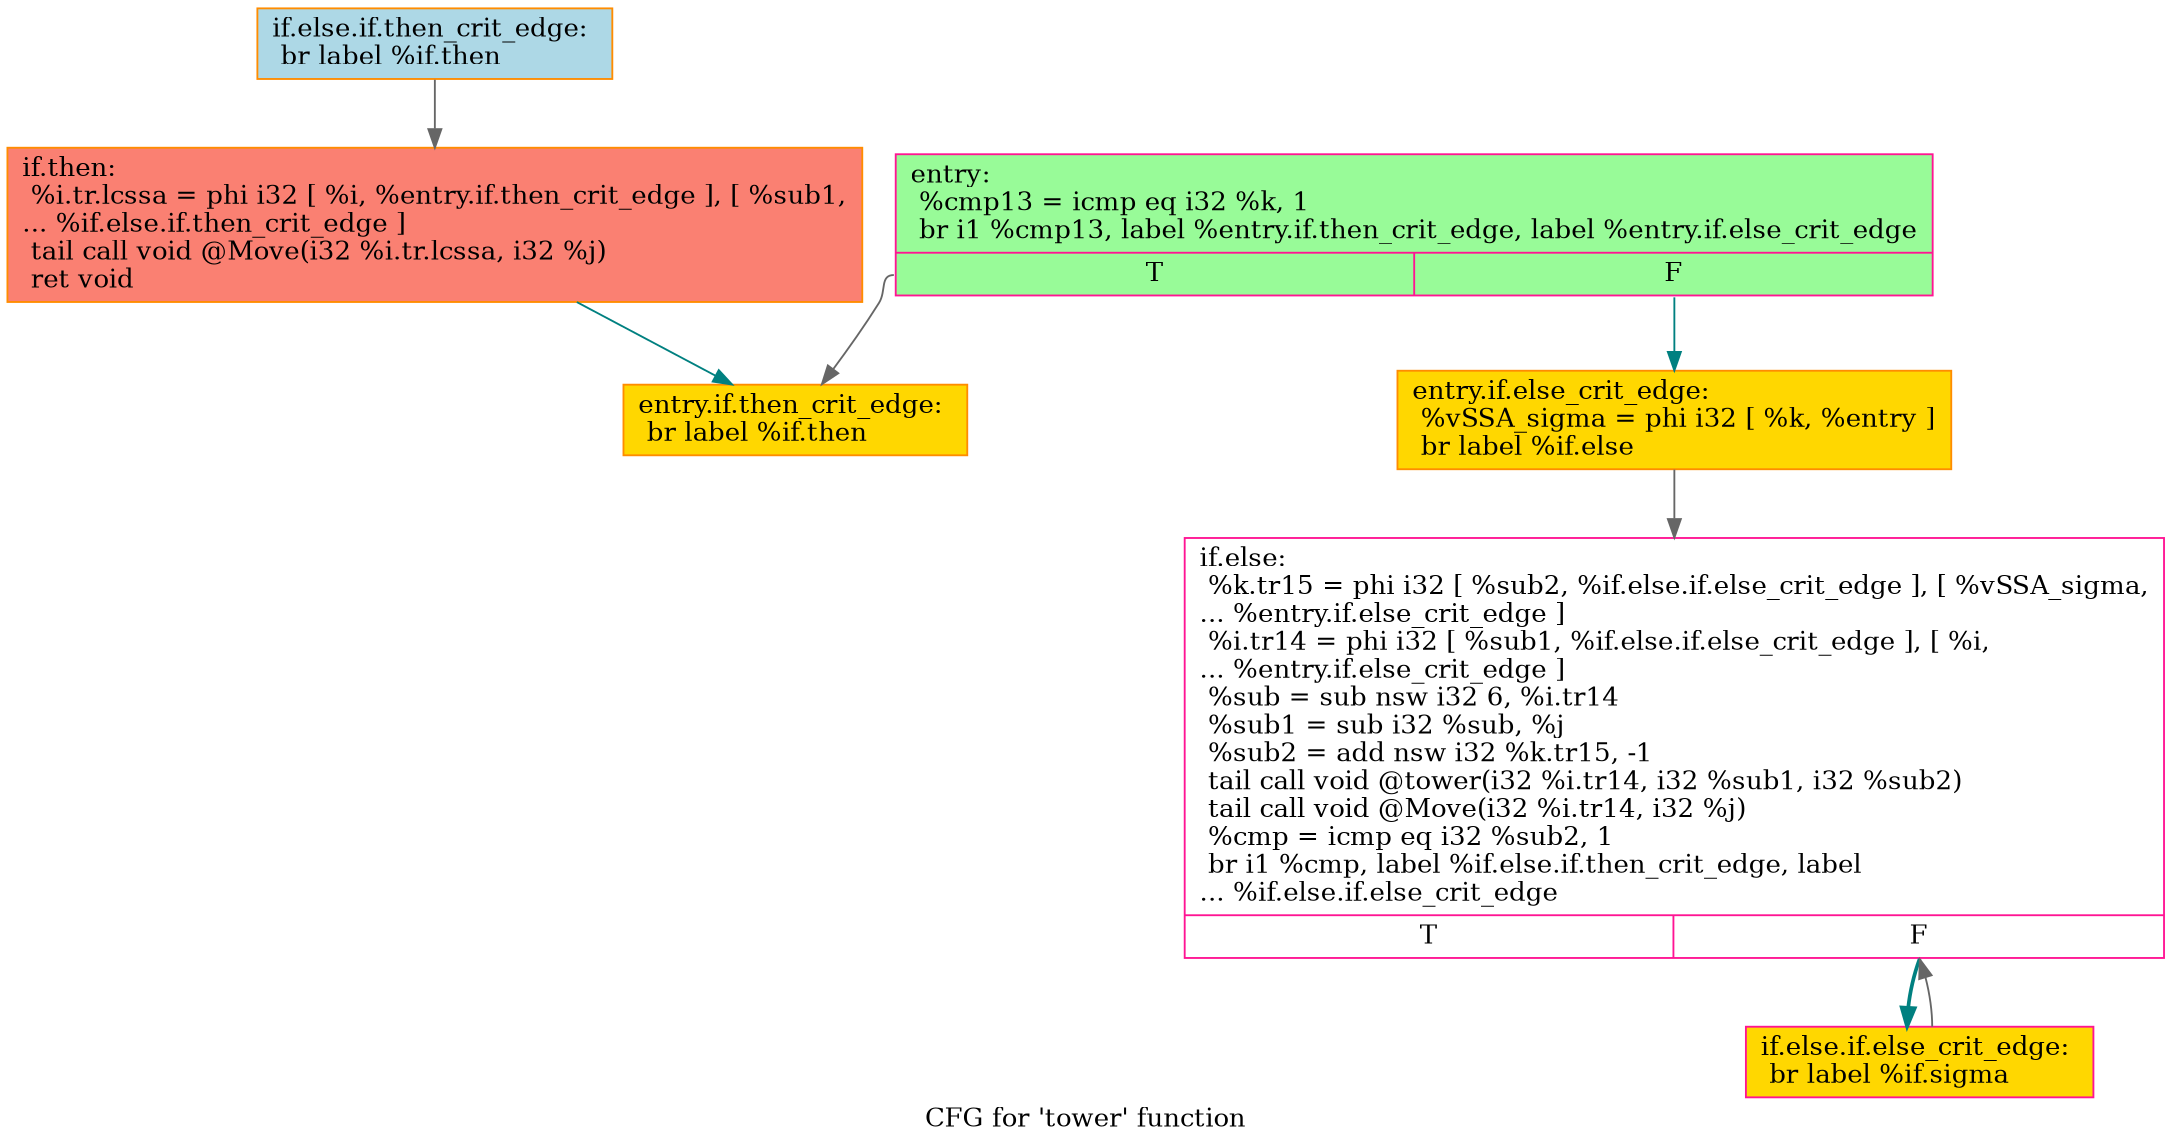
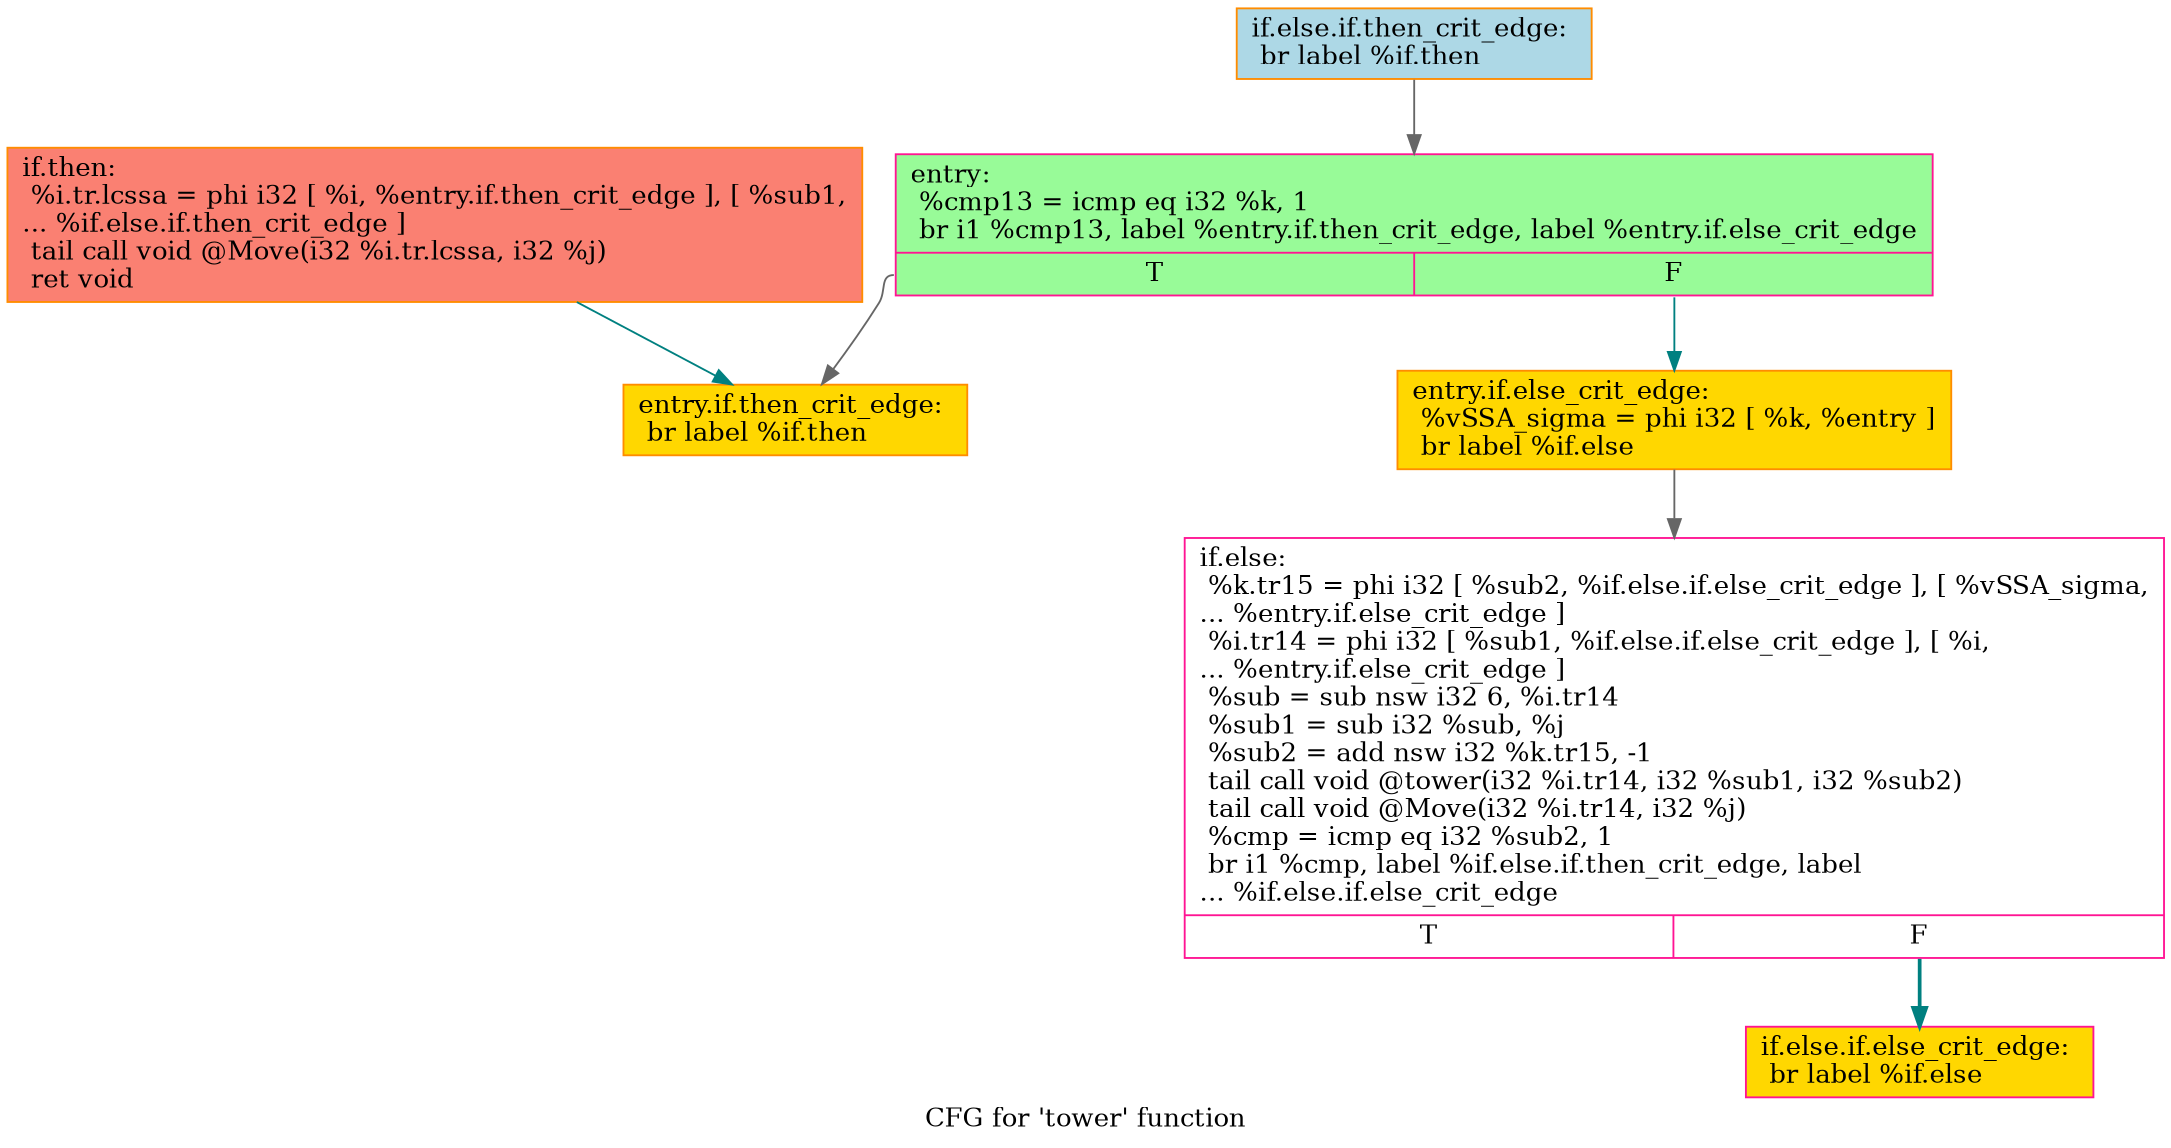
(435, 104) -> (1414, 107)
(1930, 1002) -> none
(1885, 1075) -> (1872, 1075)
